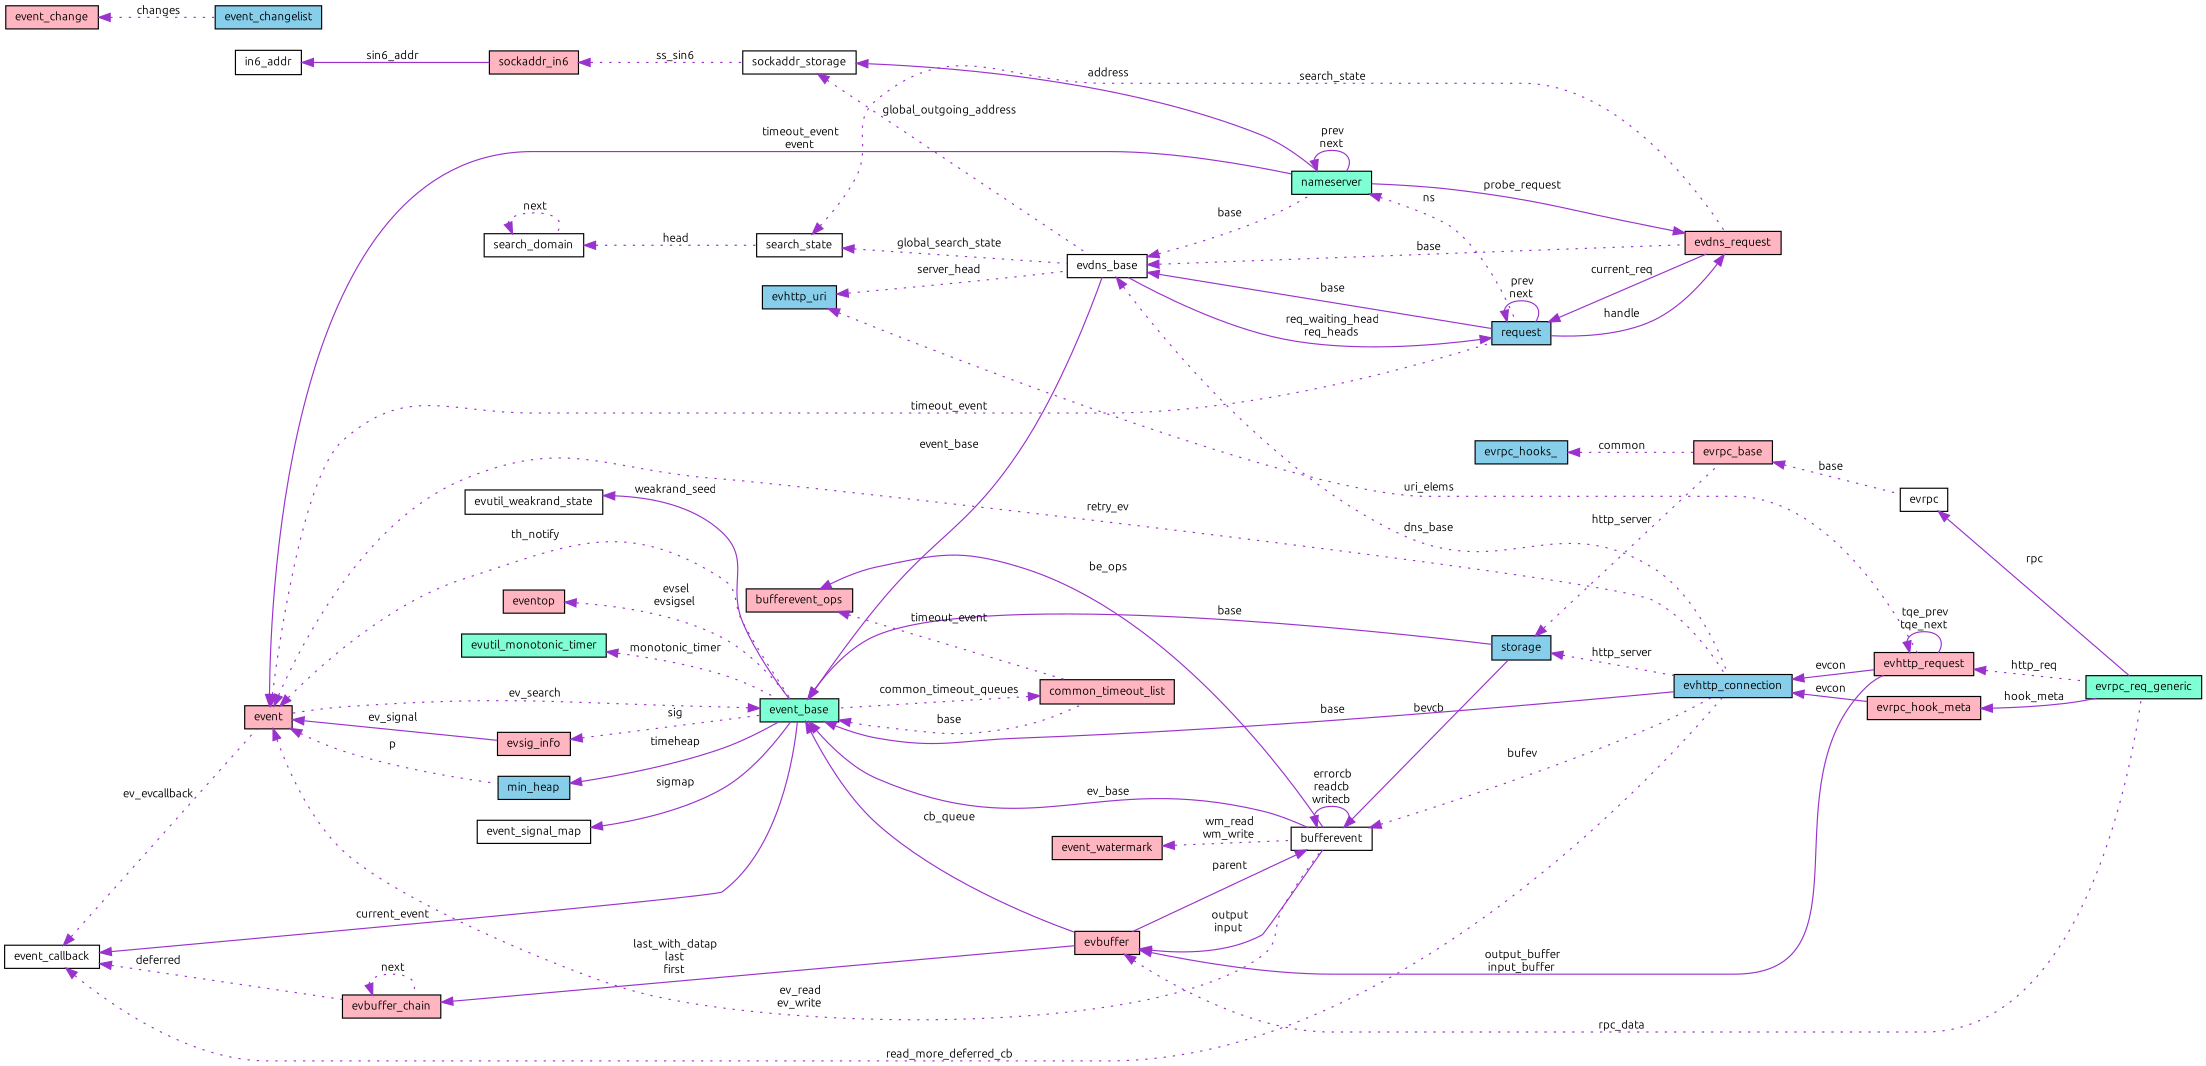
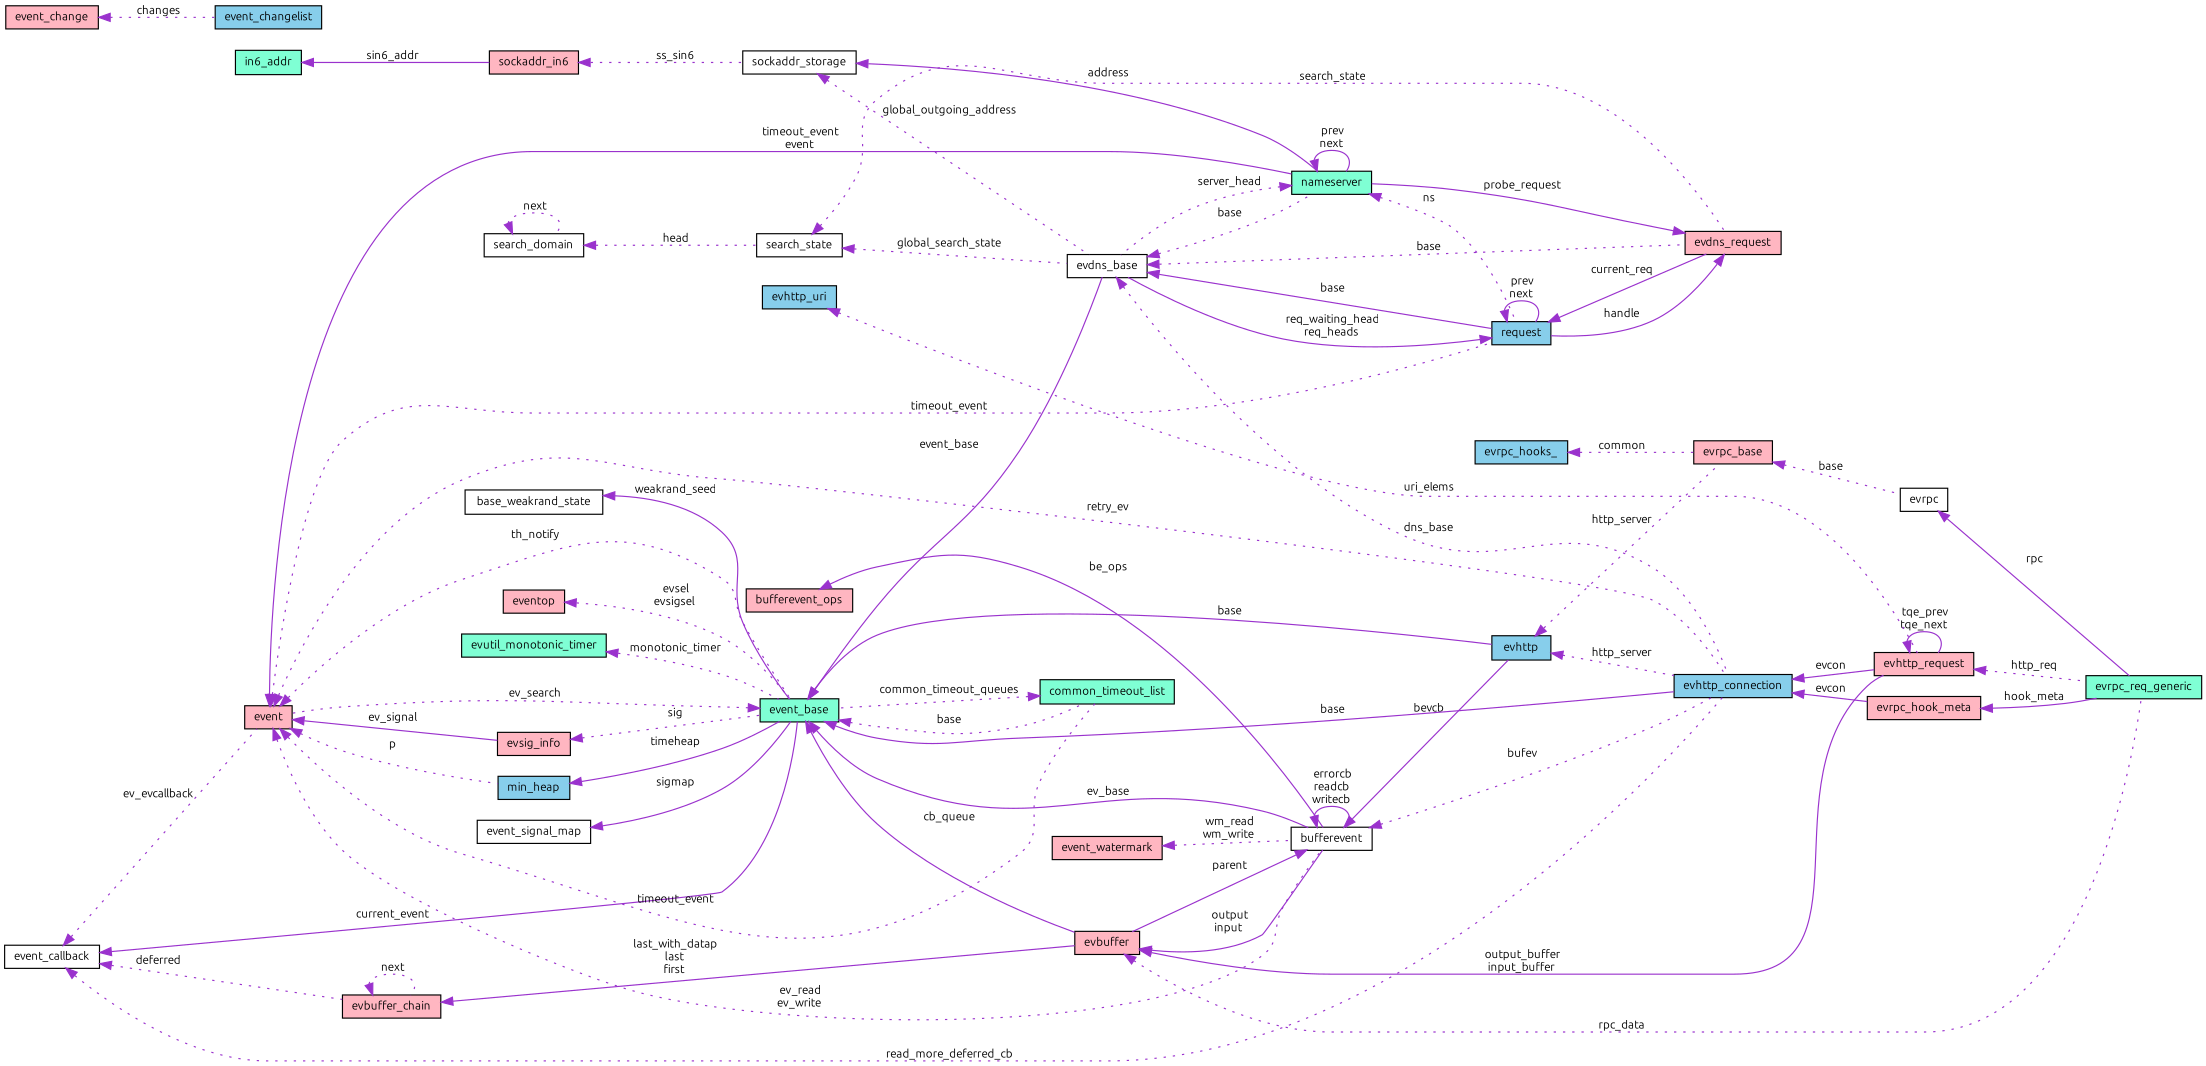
(268, 62) -> (268, 62)
(958, 283) -> (1195, 207)
(534, 502) -> (534, 502)
(958, 648) -> (726, 930)
(1521, 648) -> (1521, 648)
(1107, 692) -> (1107, 692)
